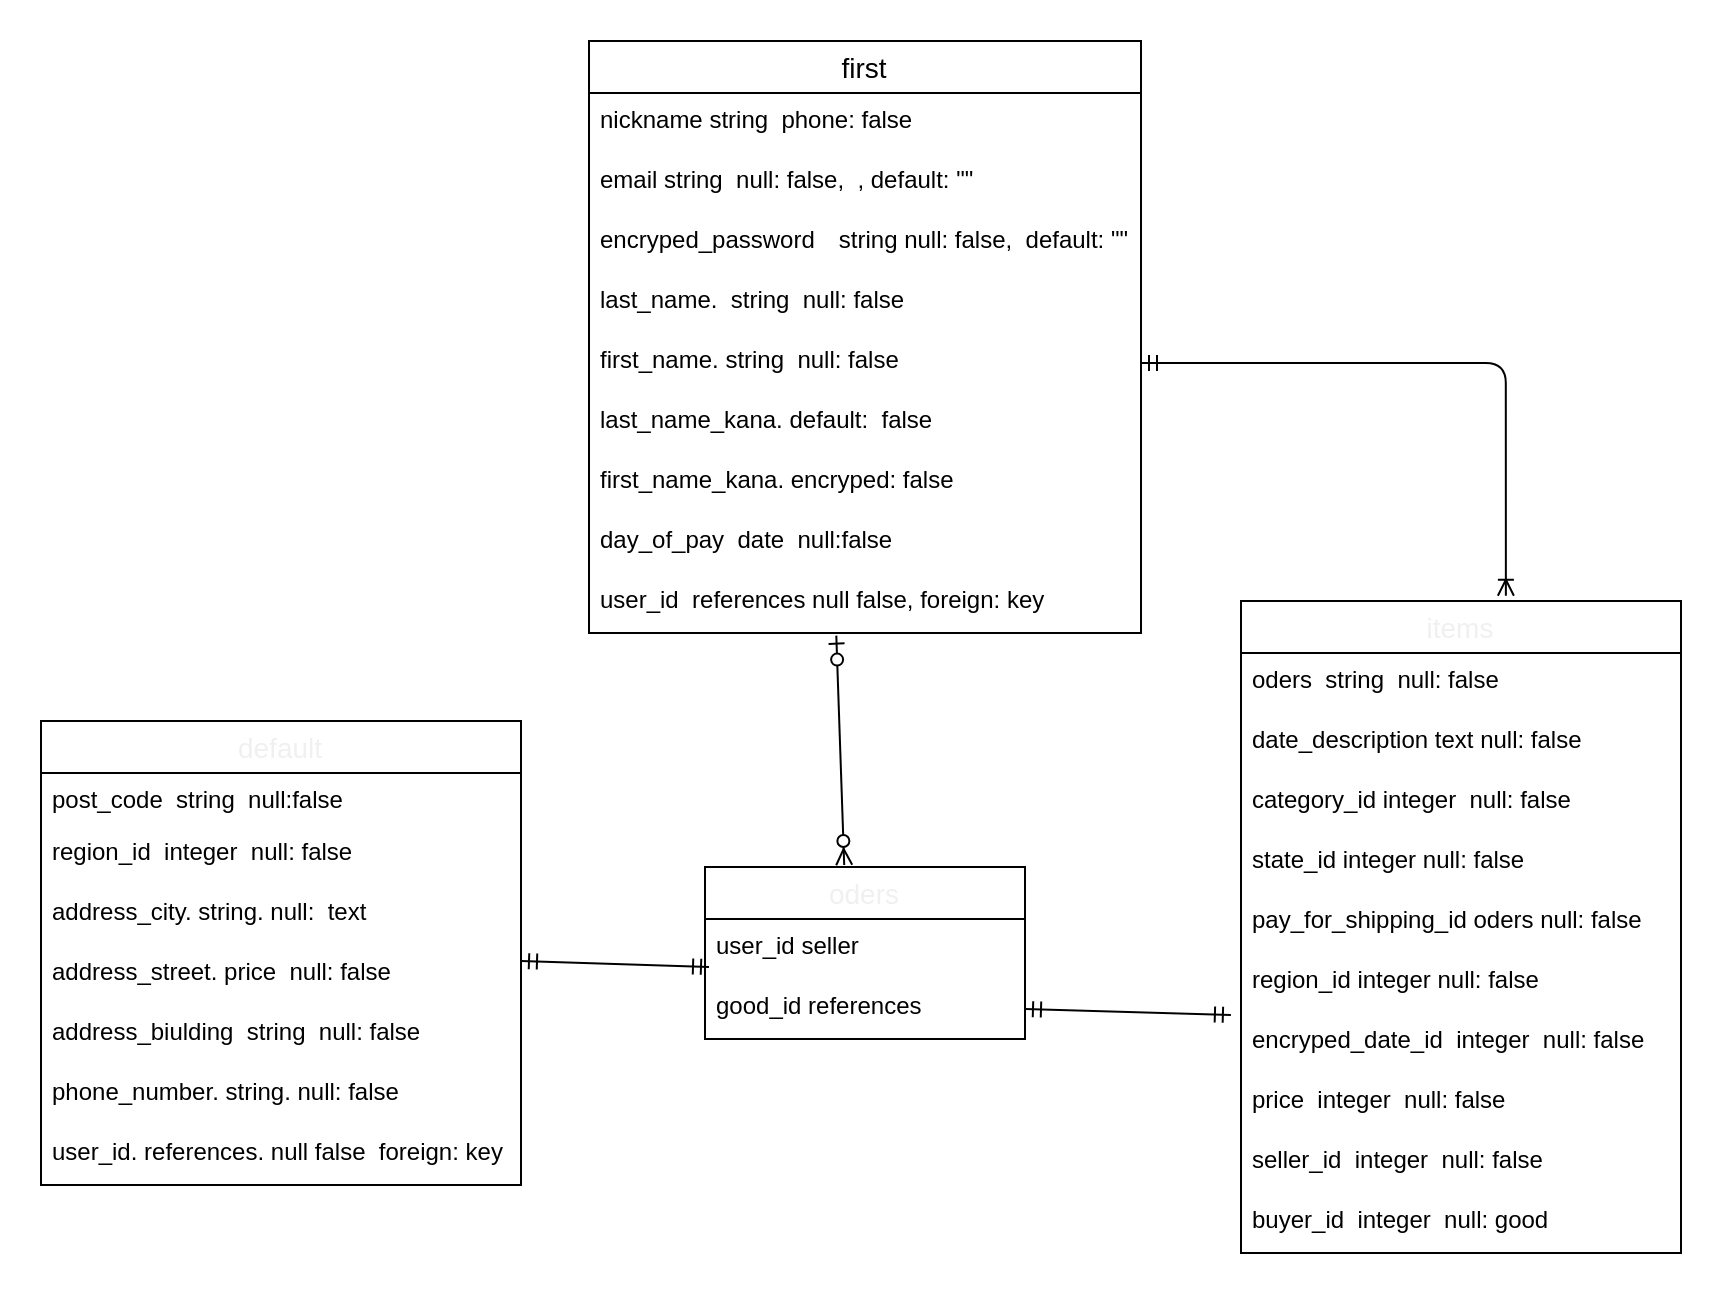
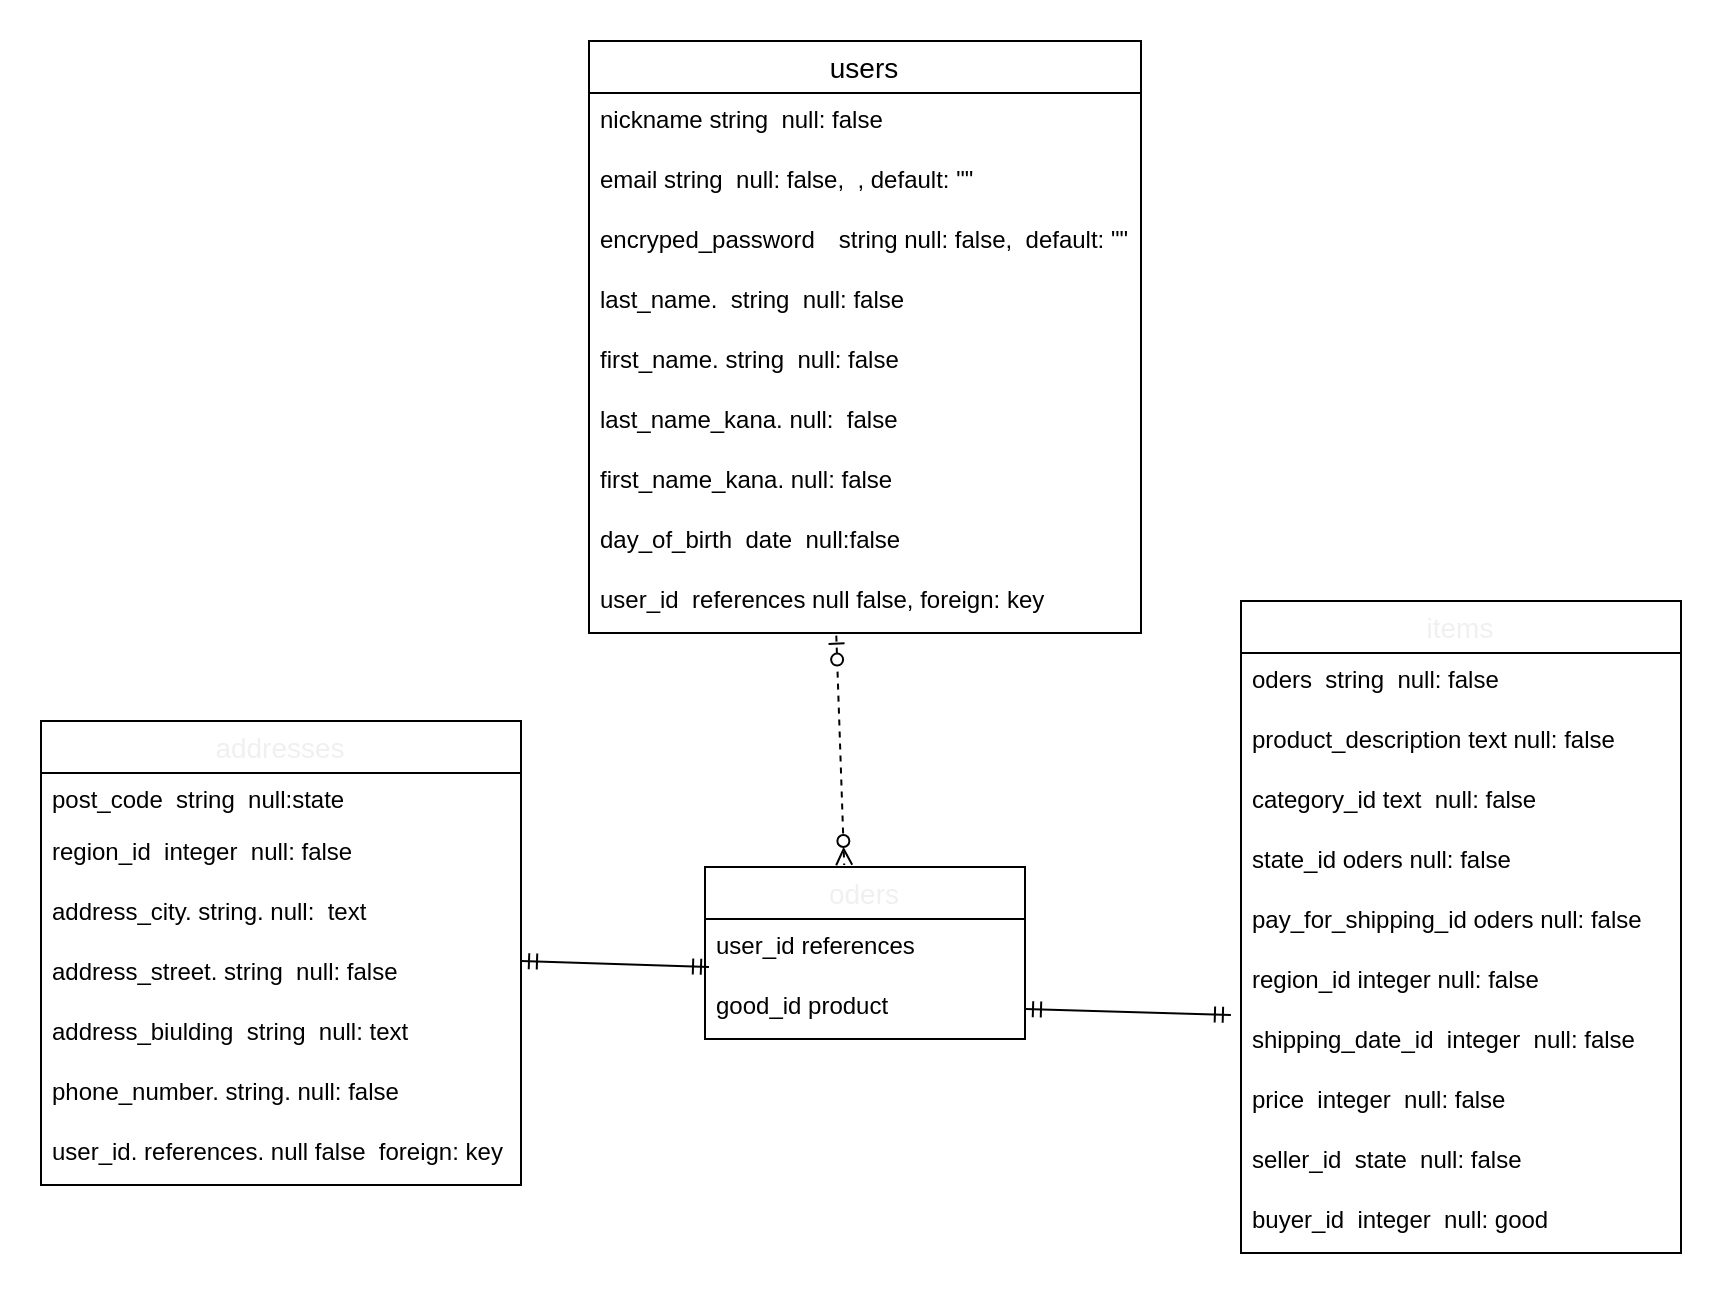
(864, 69) -> (864, 69)
(776, 120) -> (763, 120)
(1434, 363) -> none
(786, 420) -> (763, 420)
(796, 480) -> (763, 480)
(769, 540) -> (780, 540)
(1446, 740) -> (1466, 740)
(840, 745) -> (840, 745)
(280, 749) -> (280, 749)
(225, 800) -> (228, 800)
(1439, 800) -> (1422, 800)
(1412, 860) -> (1402, 860)
(798, 946) -> (831, 946)
(252, 972) -> (259, 972)
(831, 1006) -> (811, 1006)
(266, 1032) -> (263, 1032)
(1479, 1040) -> (1473, 1040)
(1426, 1160) -> (1416, 1160)
